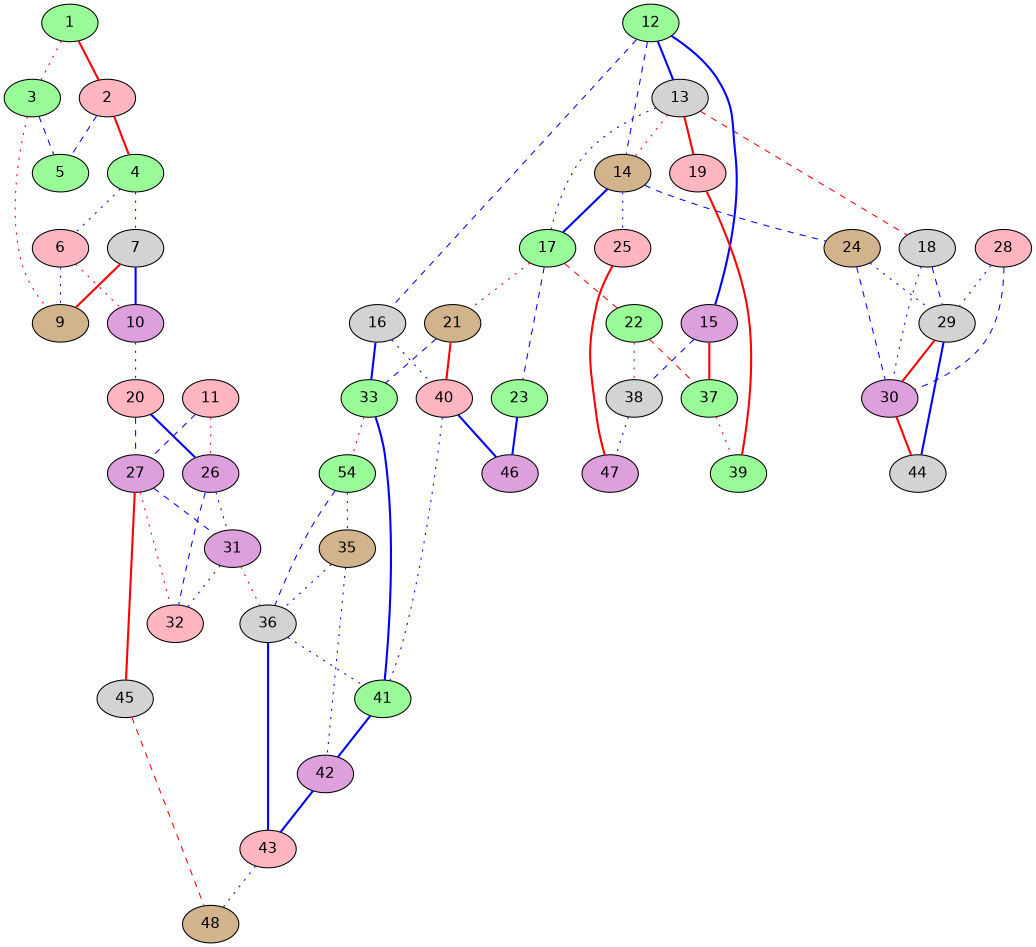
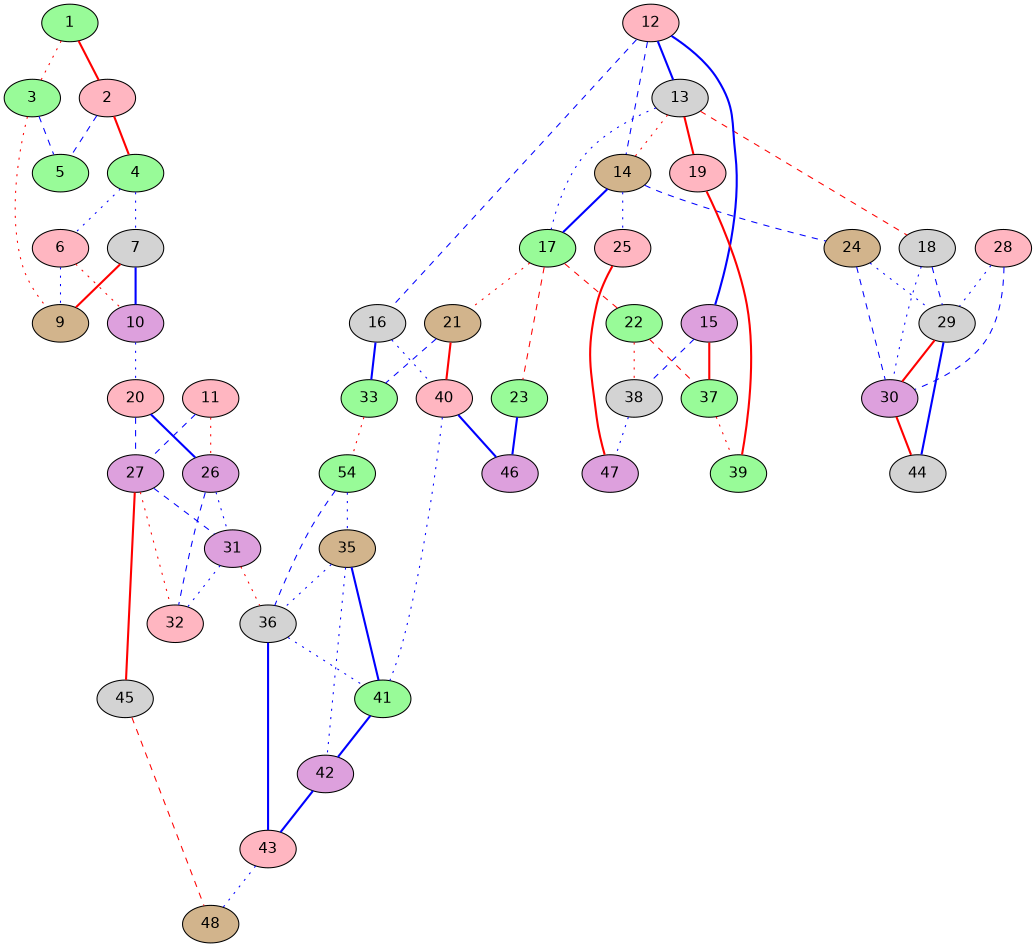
(651, 23) -> (651, 23)
(534, 323) -> (534, 323)
(391, 548) -> (365, 624)
